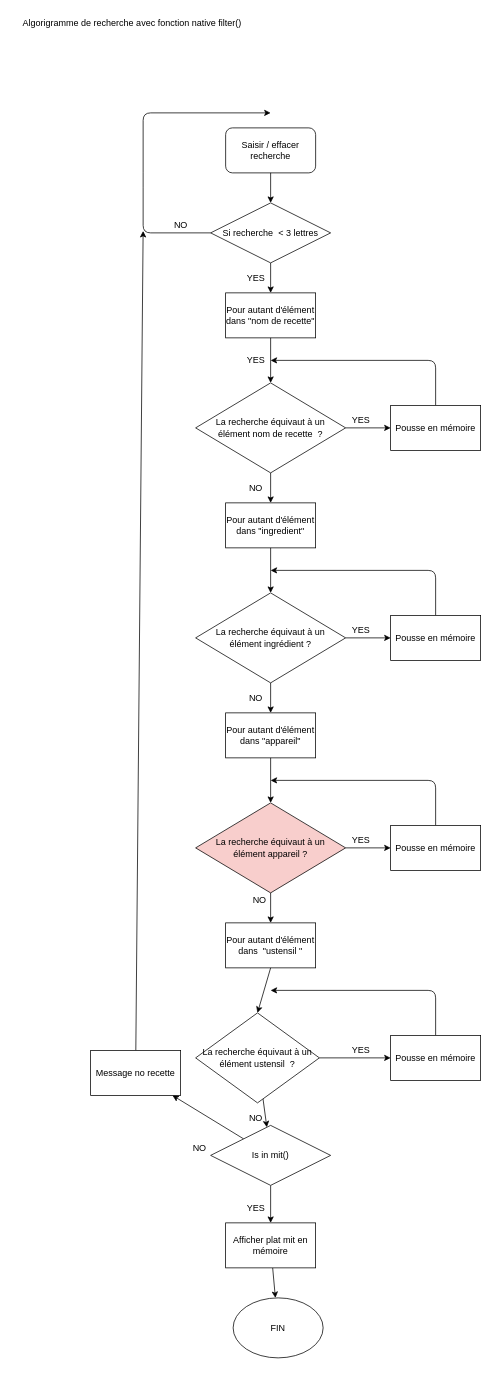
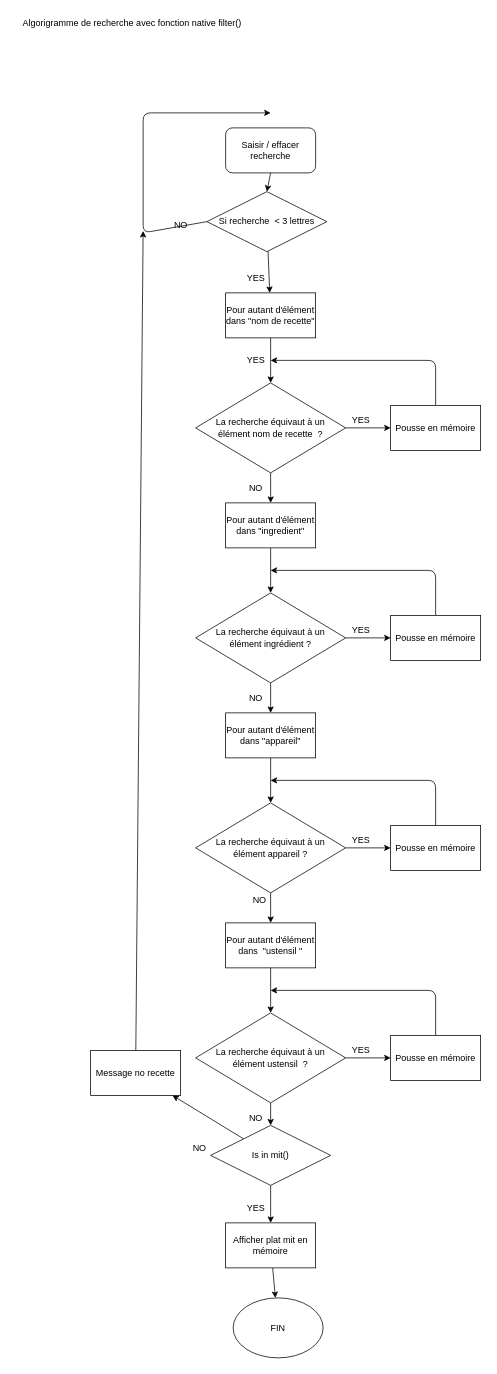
(270, 233) -> (267, 222)
(270, 848) -> (270, 848)
(257, 1058) -> (270, 1058)
